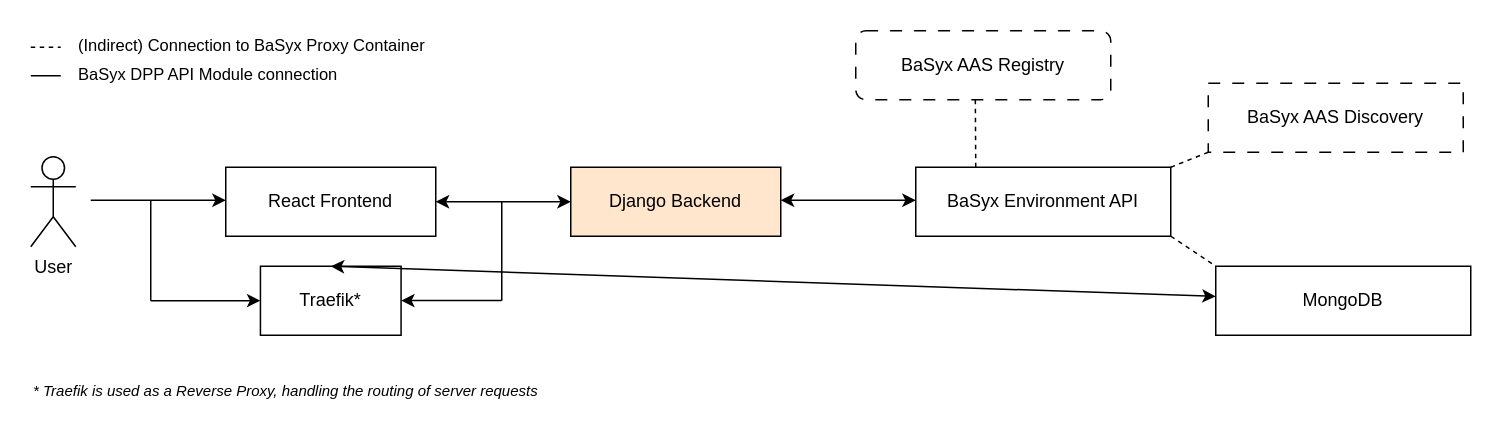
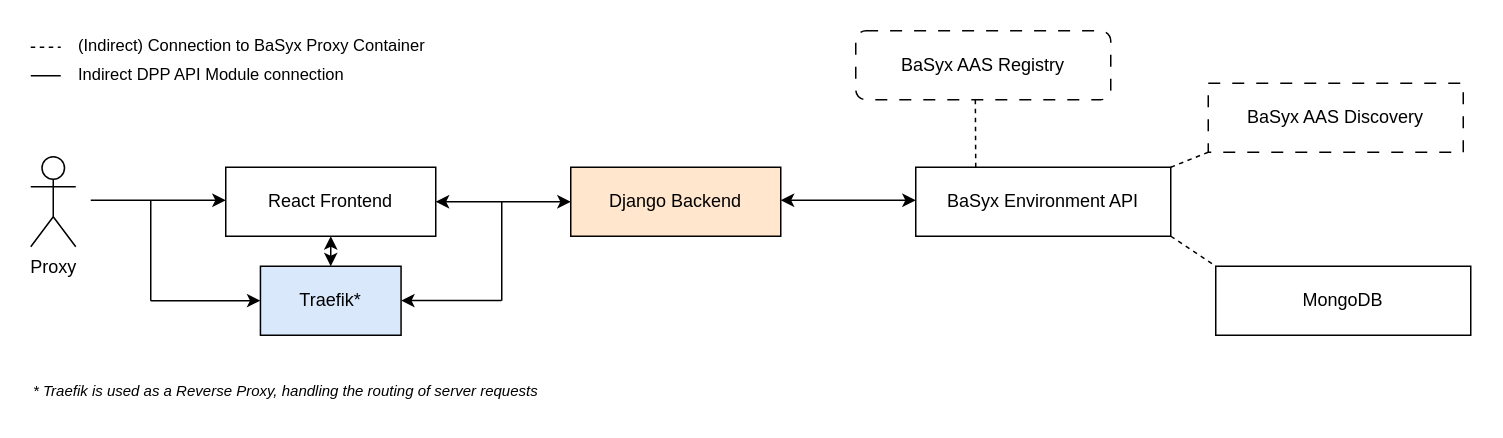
(209, 74) -> (221, 74)
(54, 268) -> (54, 268)
(773, 281) -> (331, 251)
(331, 301) -> (331, 301)
